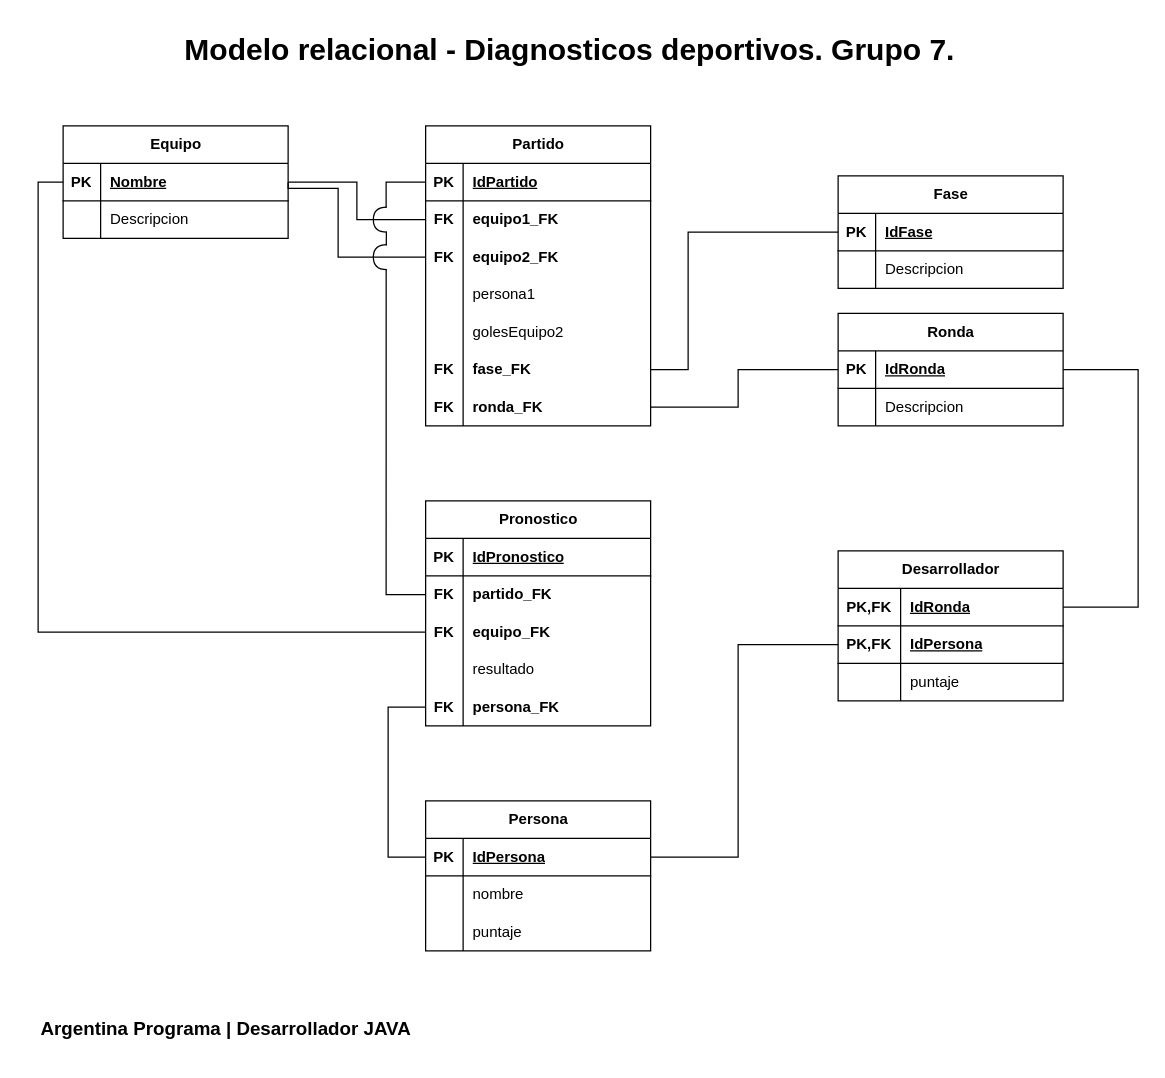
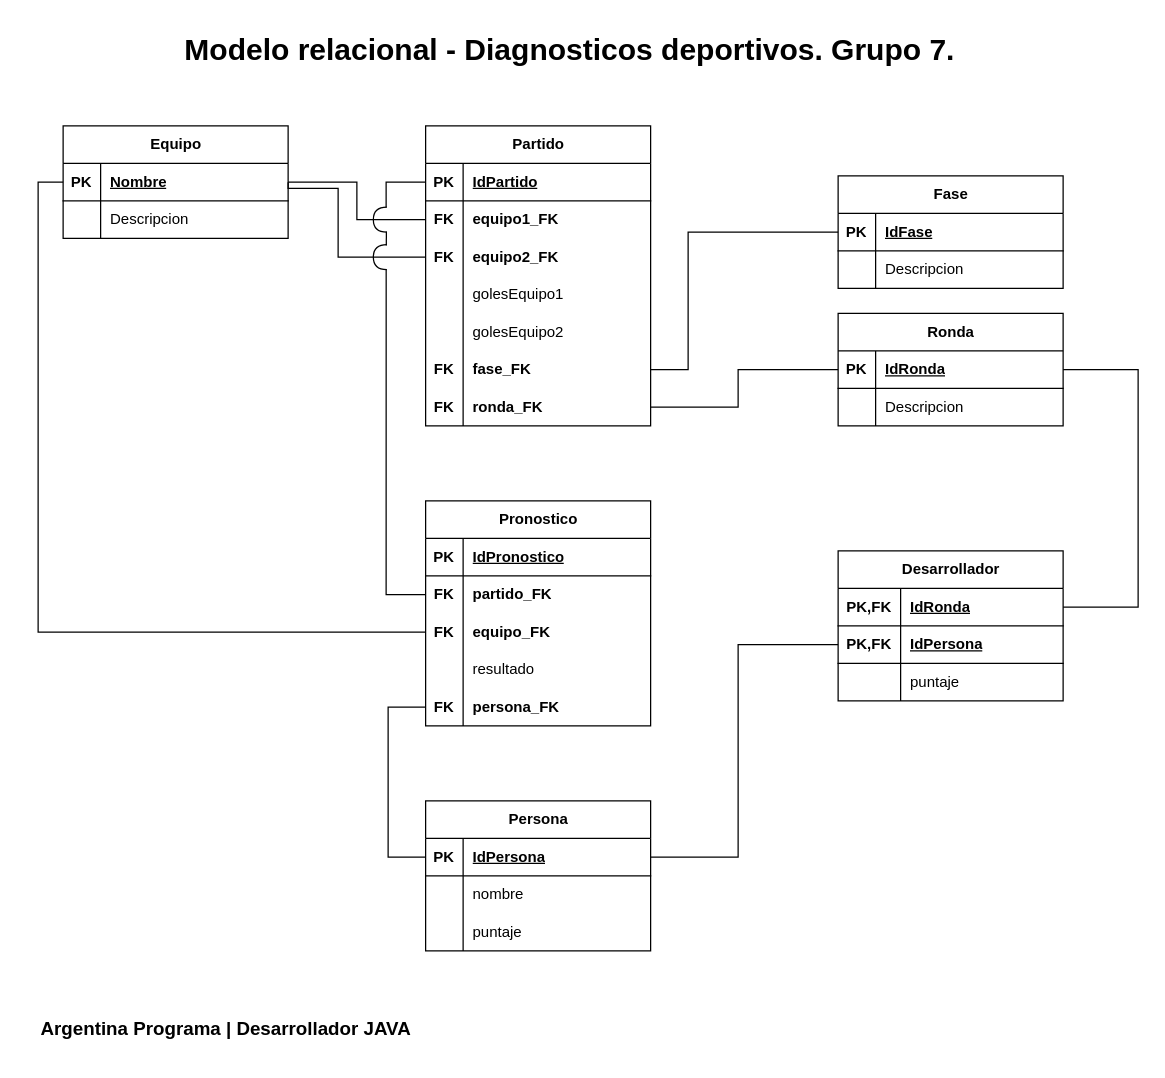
(507, 294) -> (520, 294)
